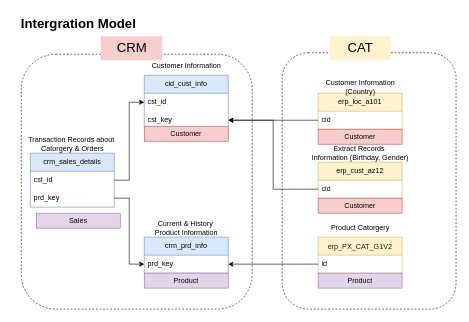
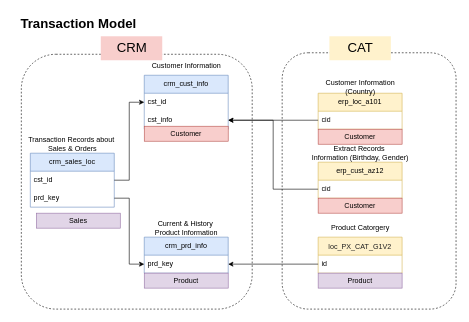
(79, 24) -> (79, 24)
(186, 84) -> (186, 84)
(162, 120) -> (163, 120)
(73, 144) -> (73, 144)
(72, 162) -> (72, 162)
(360, 246) -> (360, 246)
